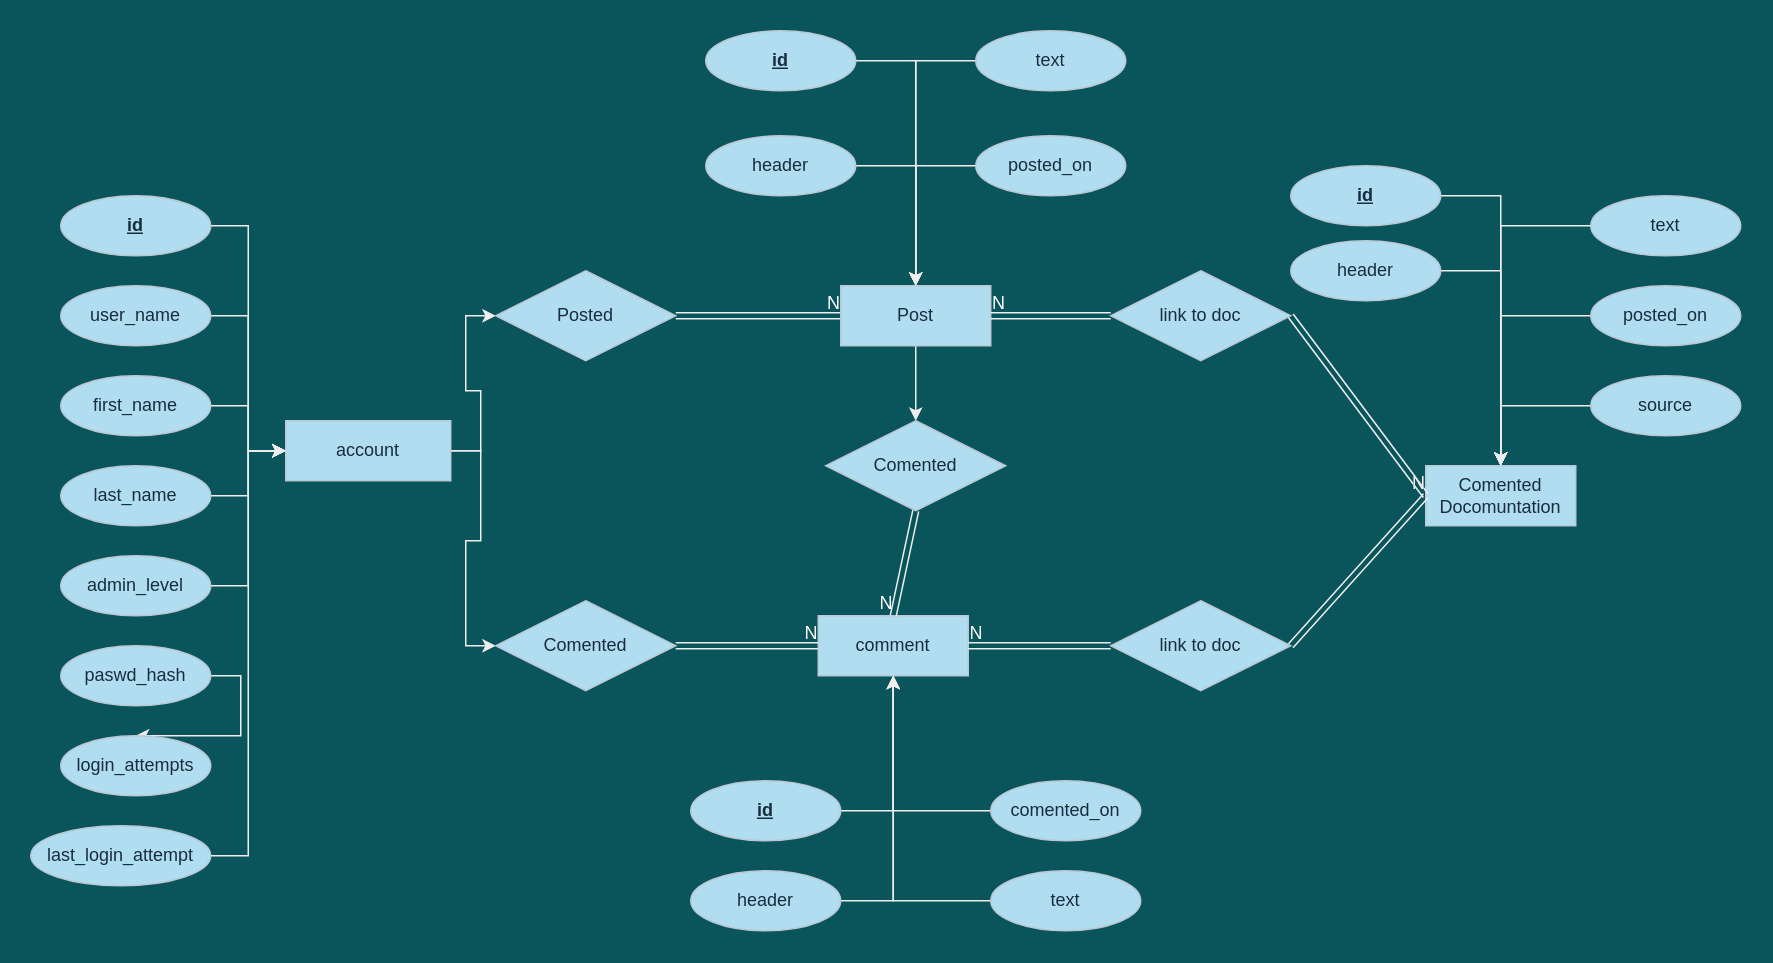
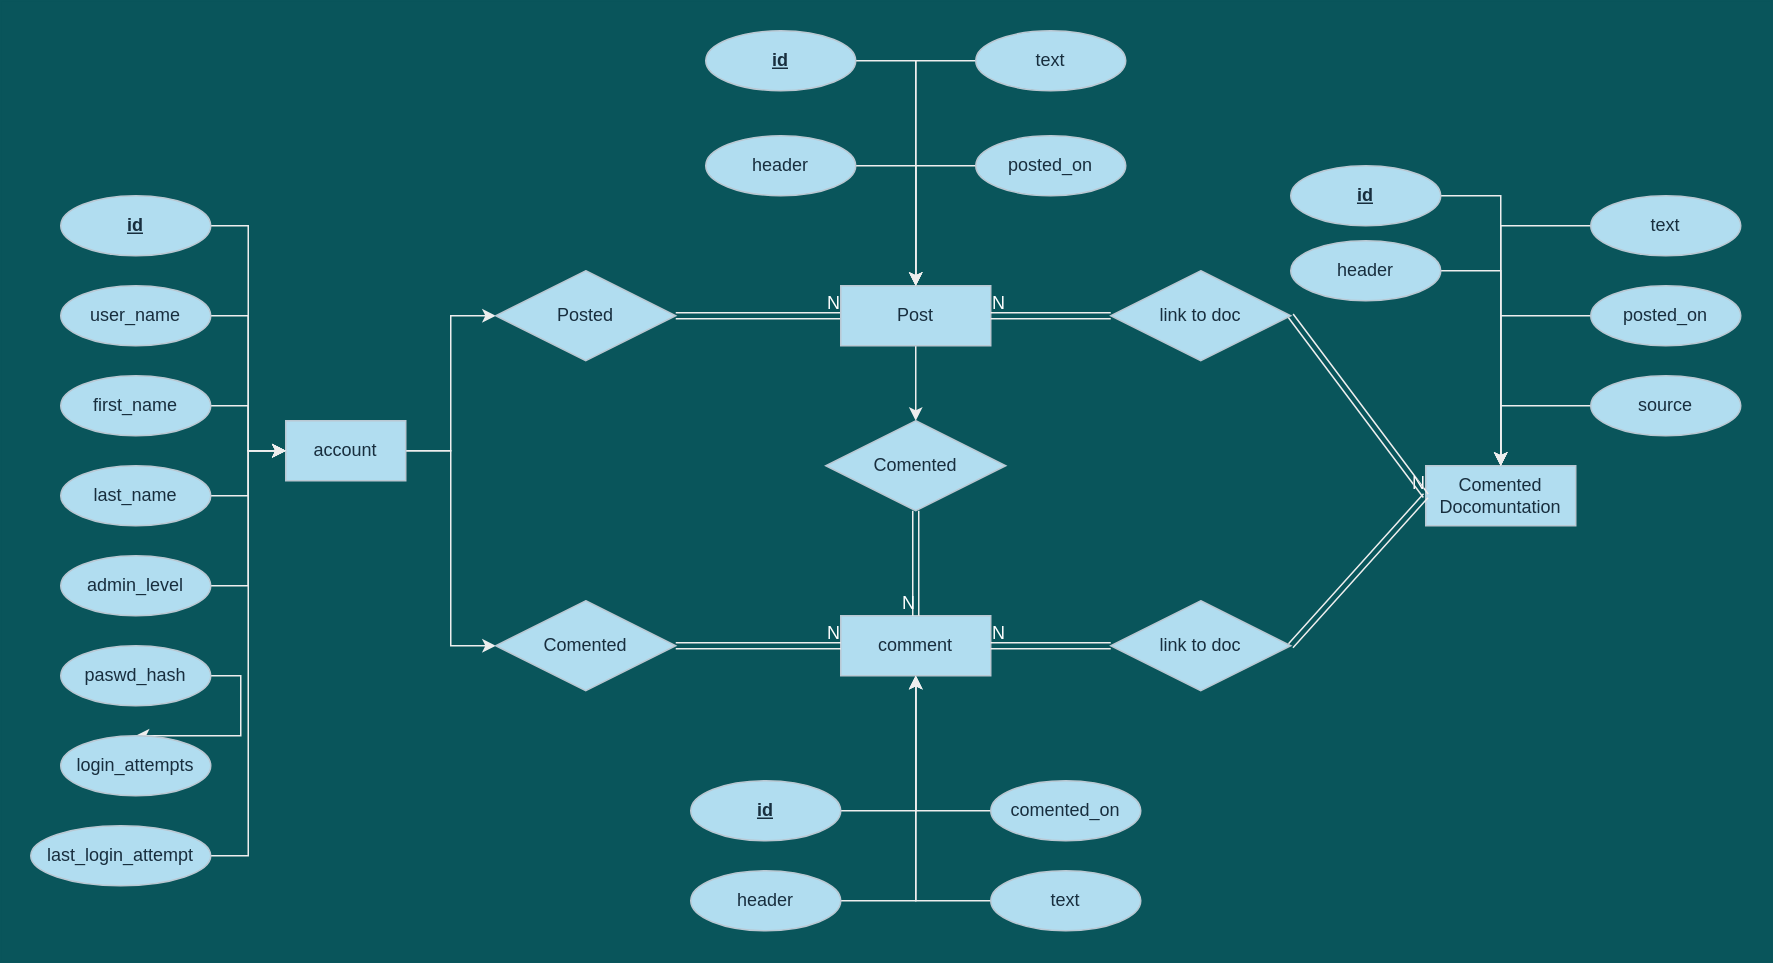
(368, 451) -> (346, 451)
(893, 646) -> (916, 646)
